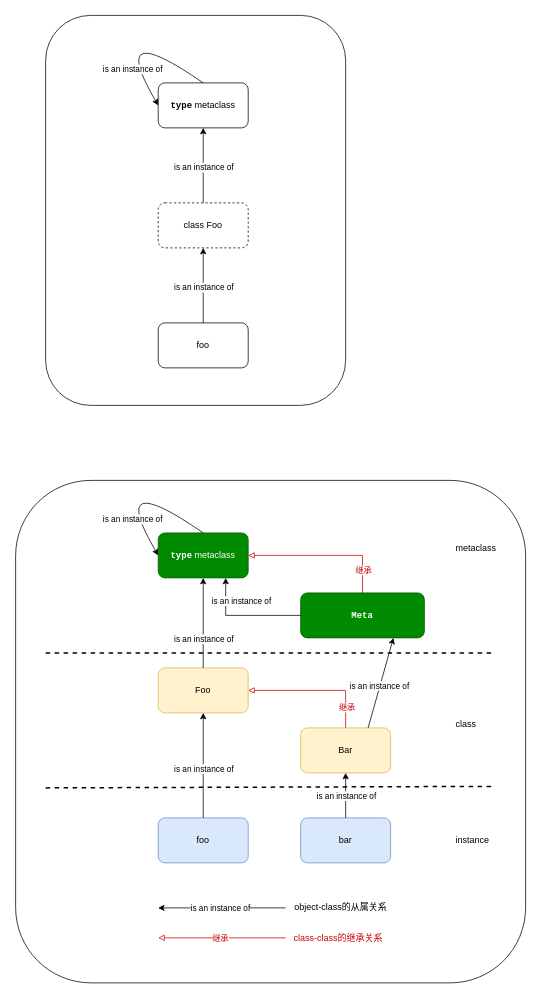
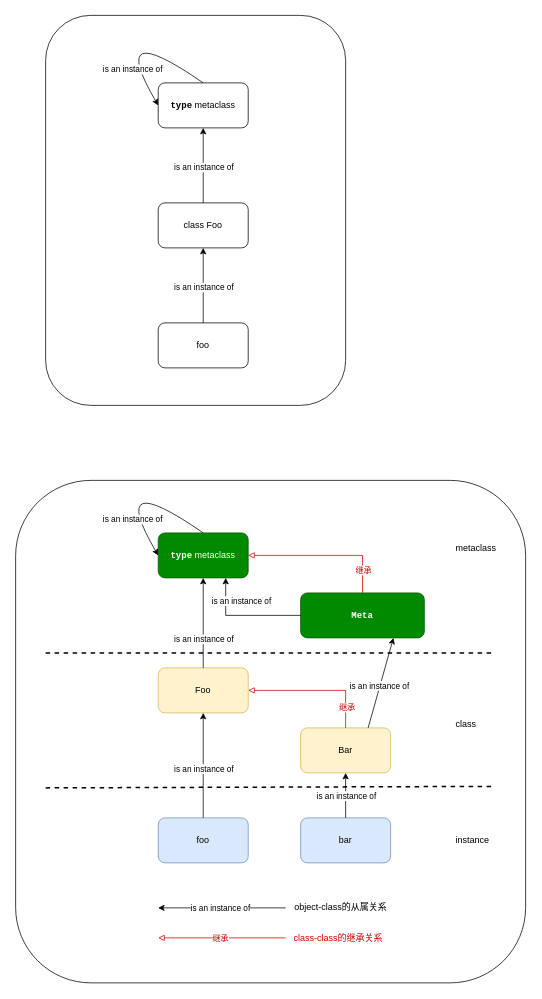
(203, 225) -> (203, 225)
